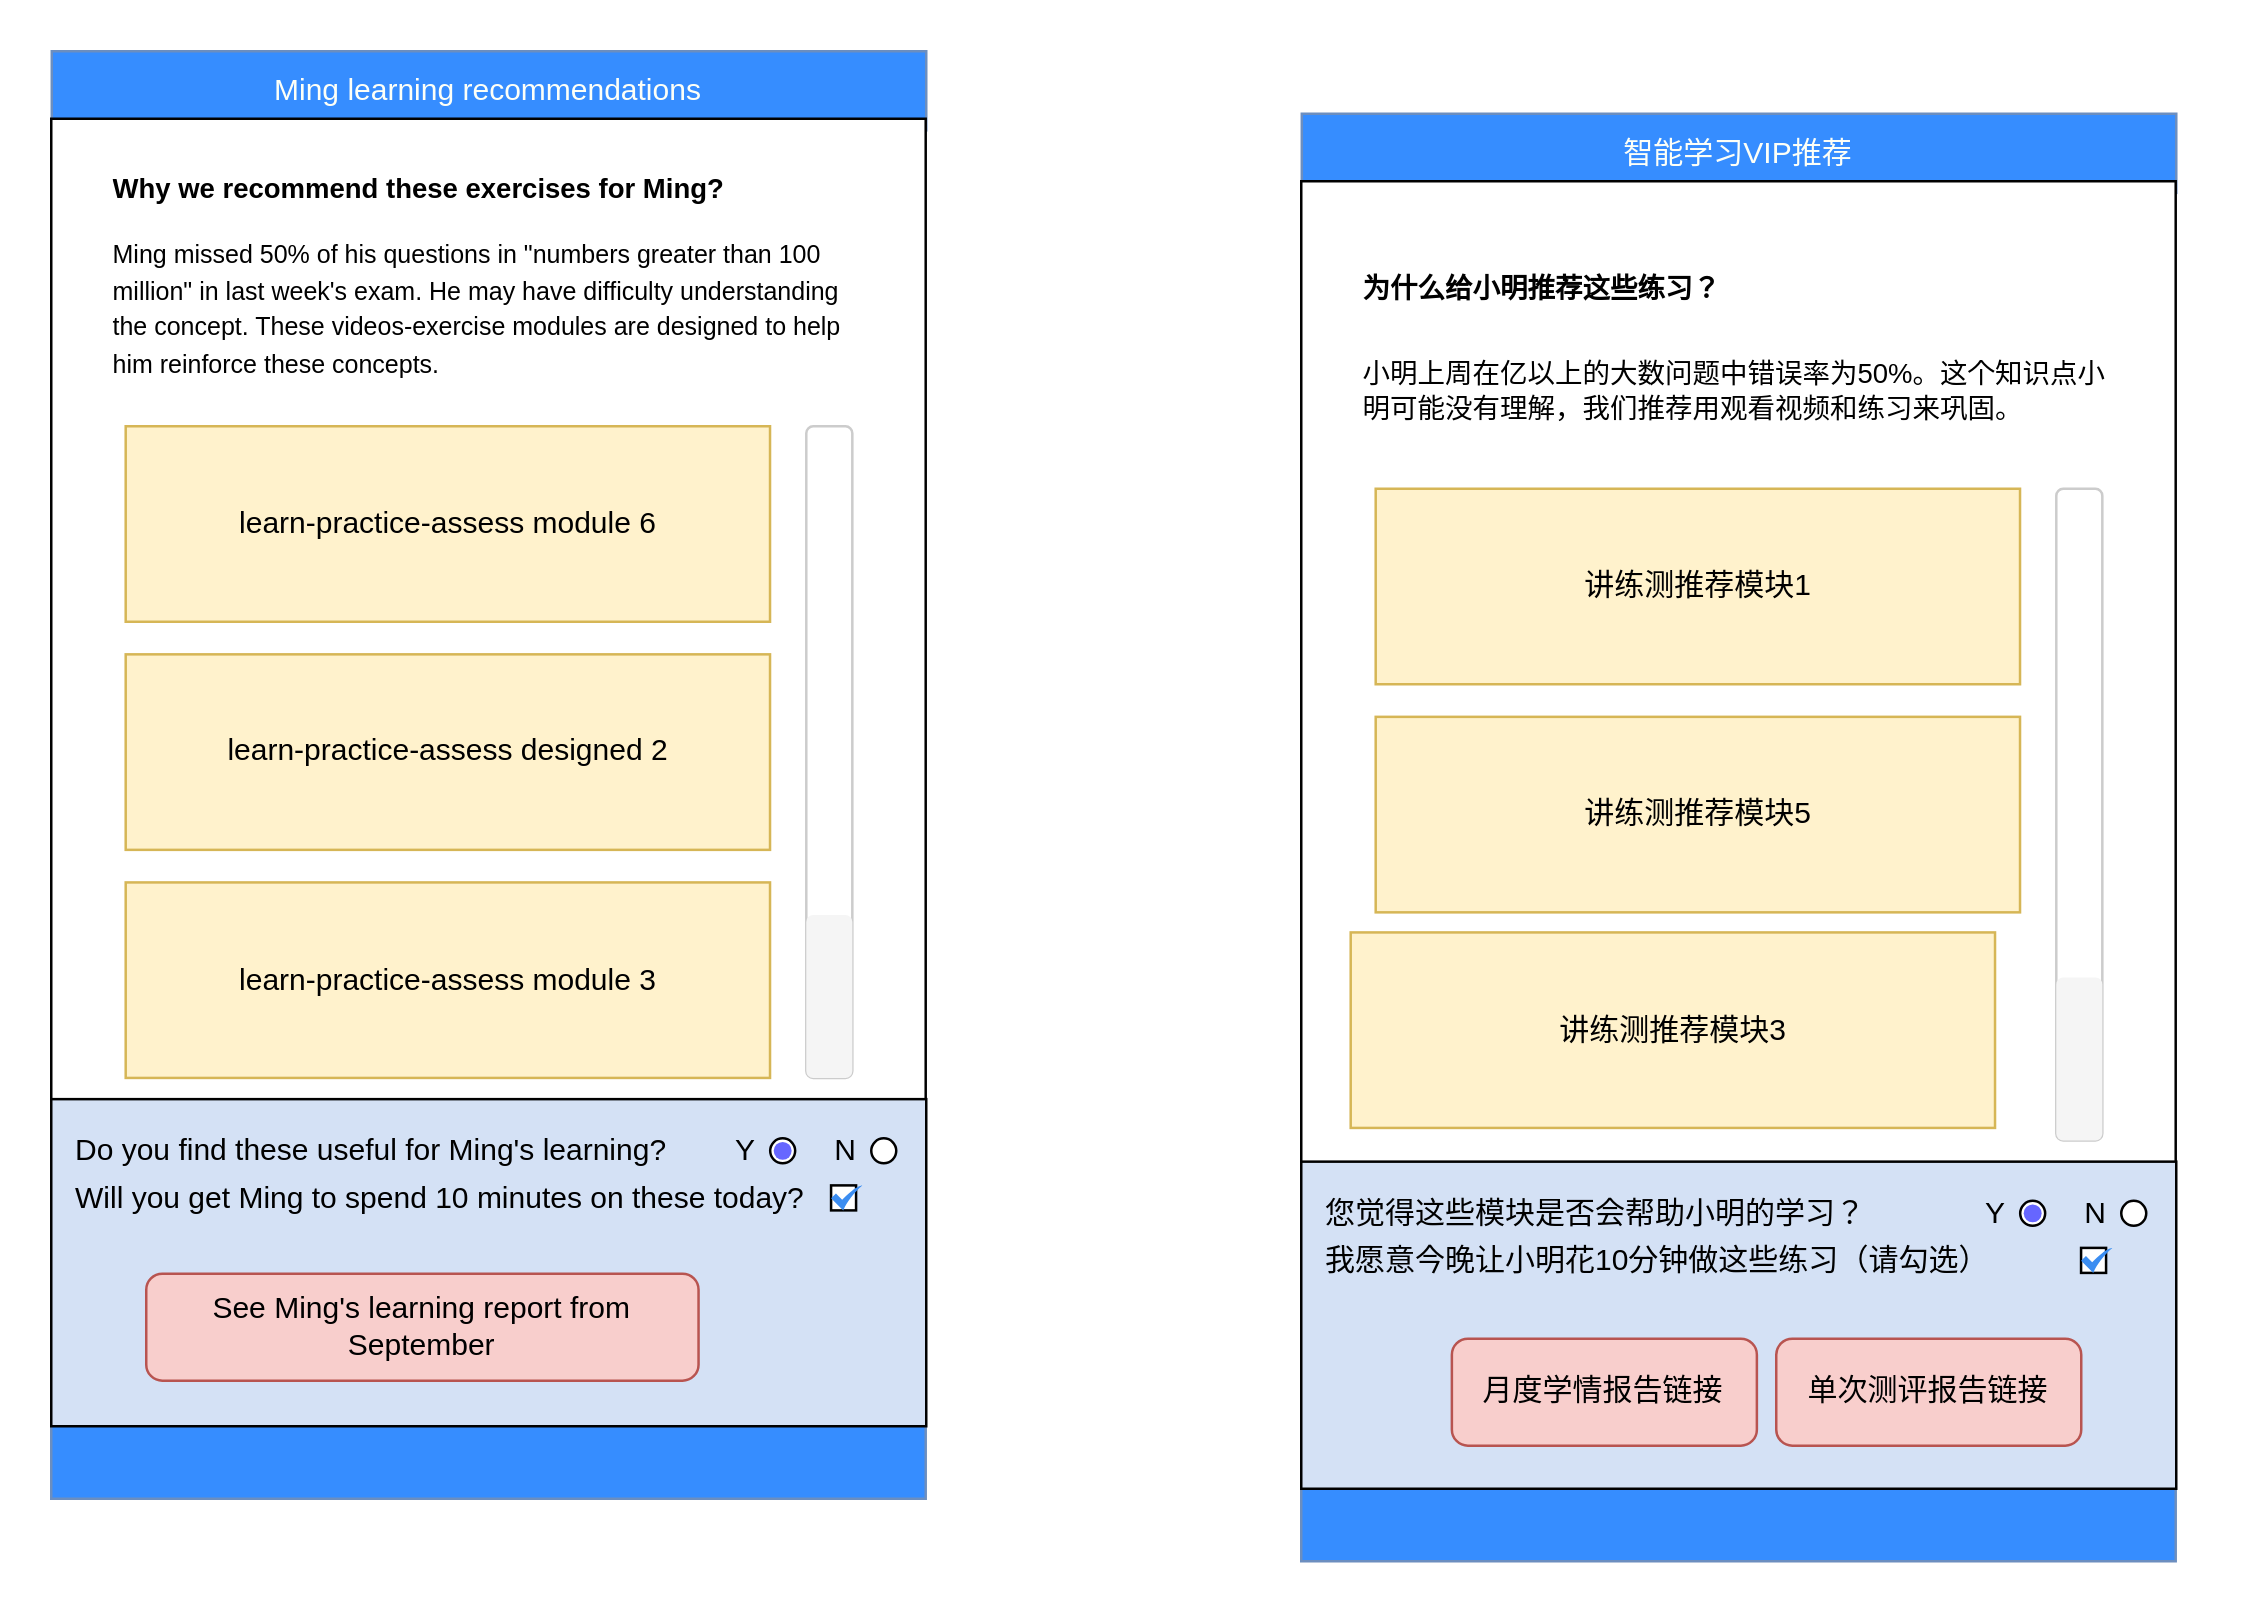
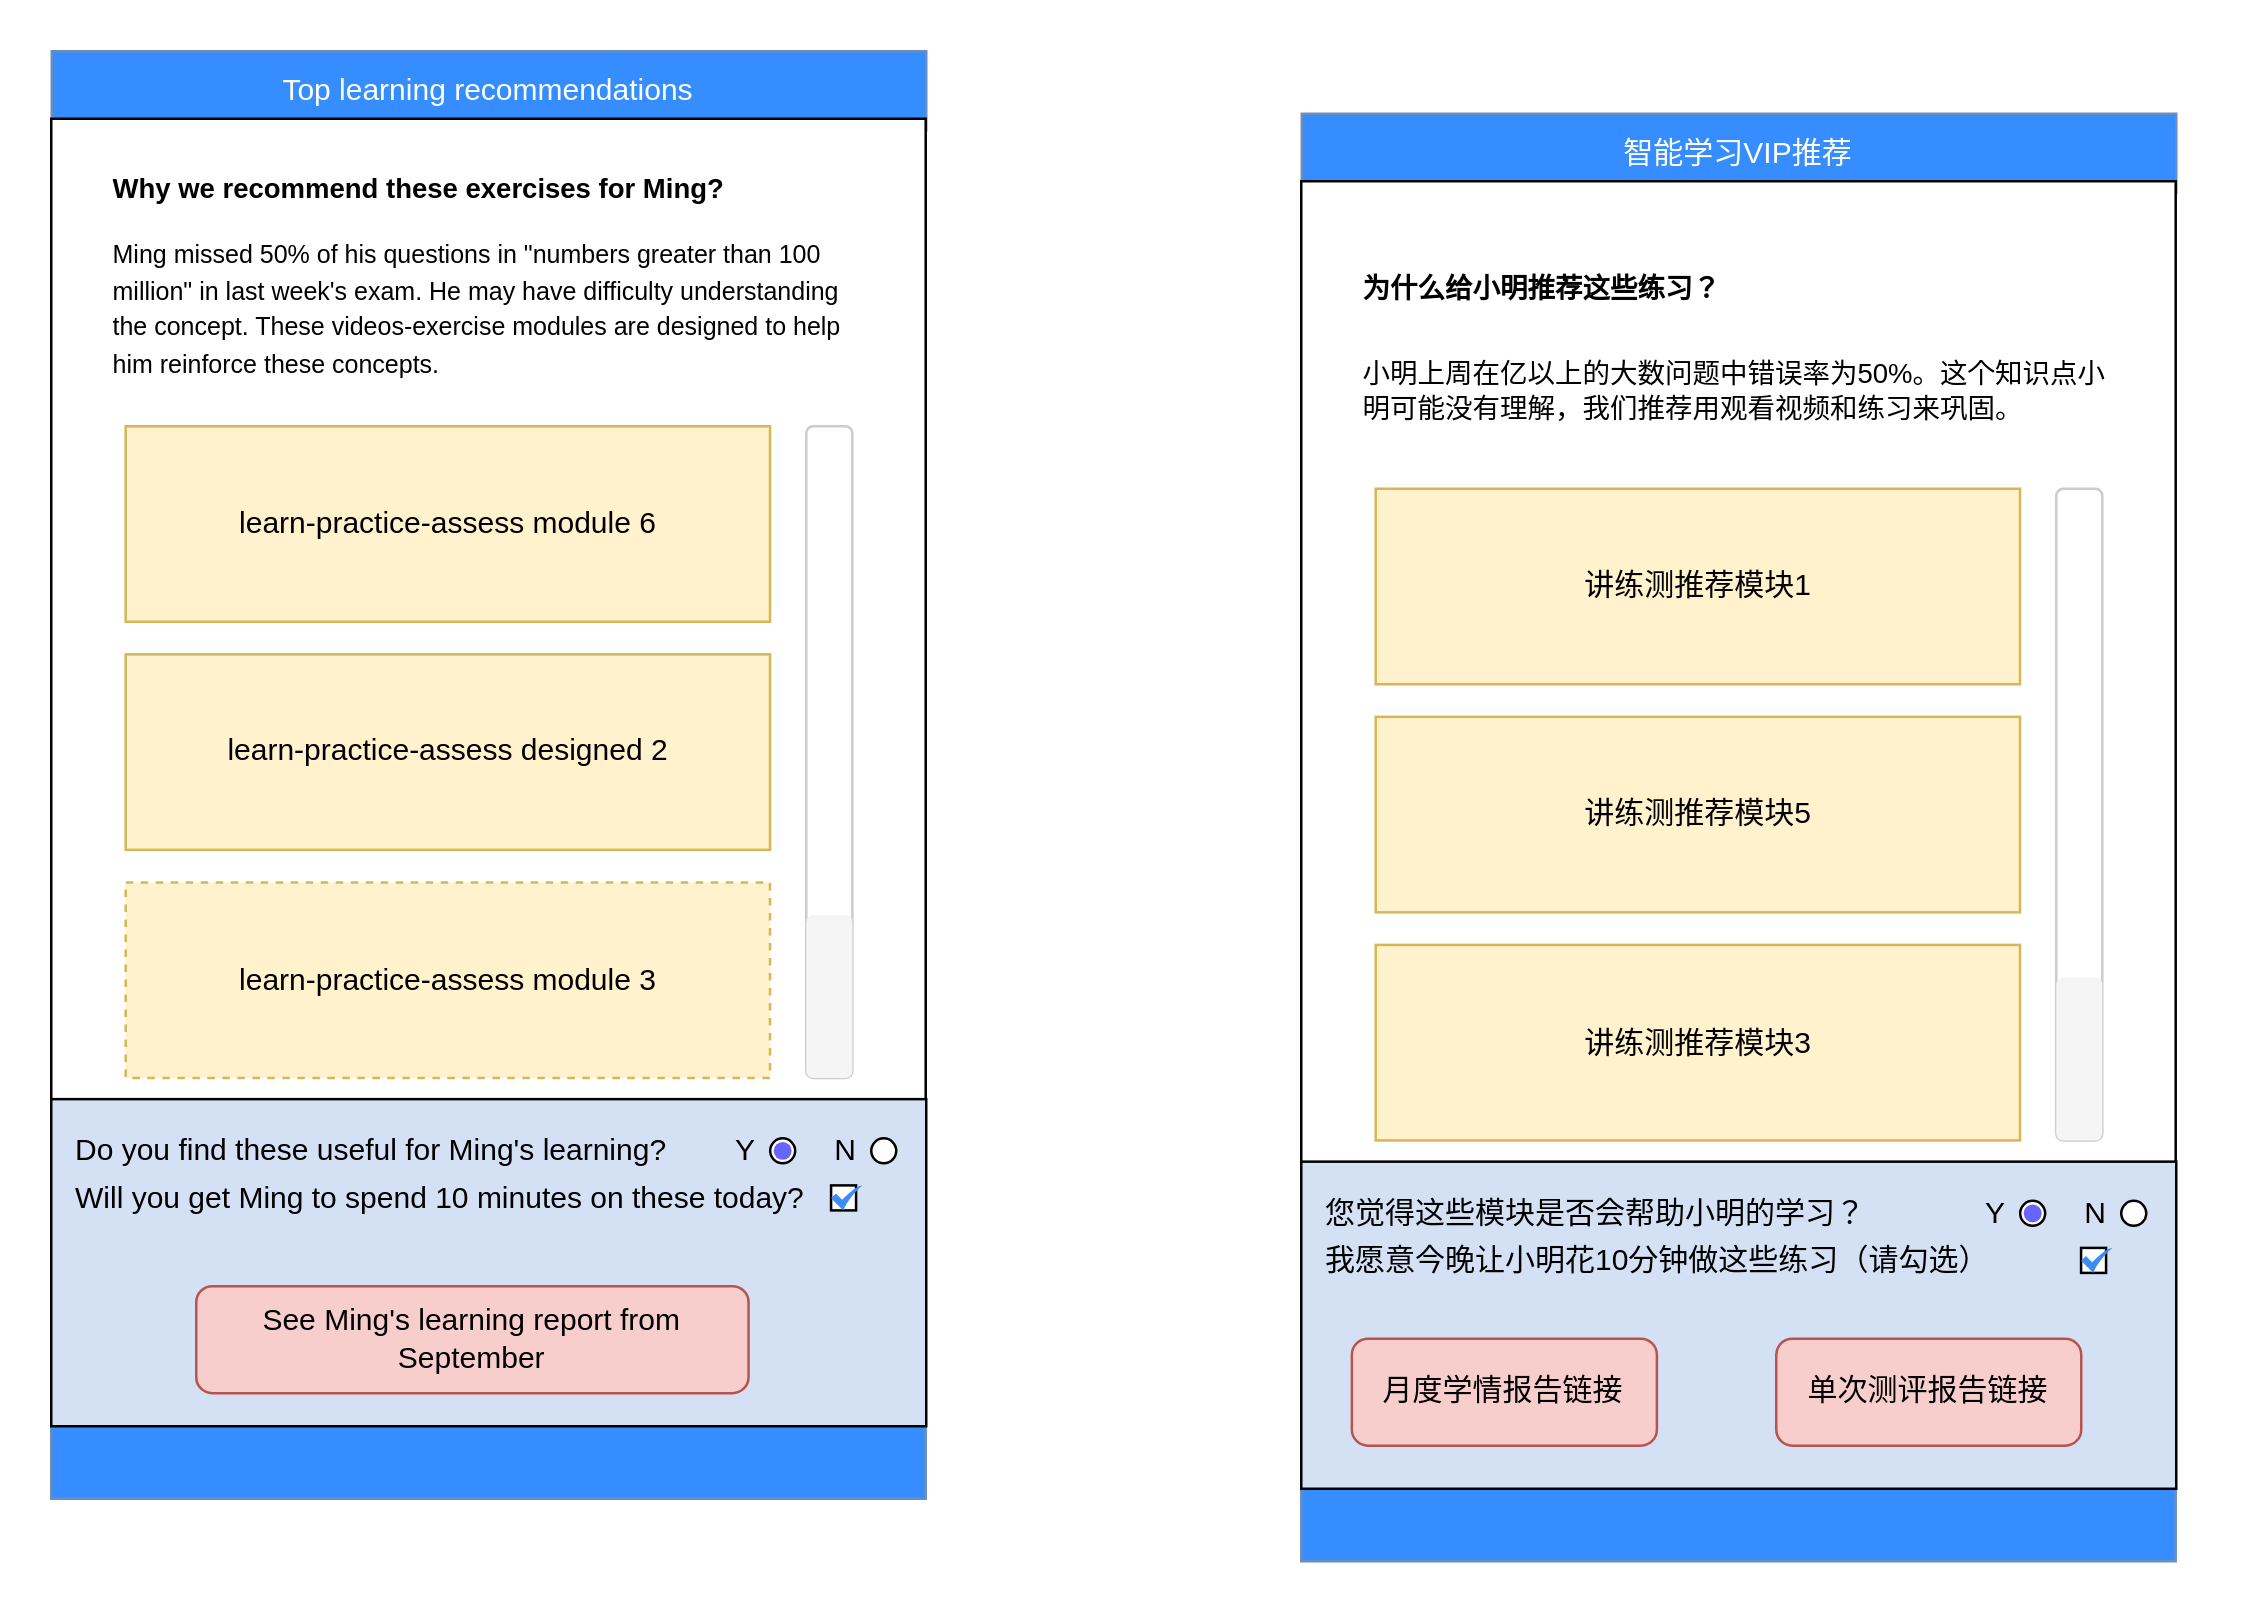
(489, 91) -> (489, 91)
(448, 980) -> (448, 980)
(1673, 1030) -> (1698, 1043)
(422, 1327) -> (472, 1340)
(1604, 1392) -> (1504, 1392)
